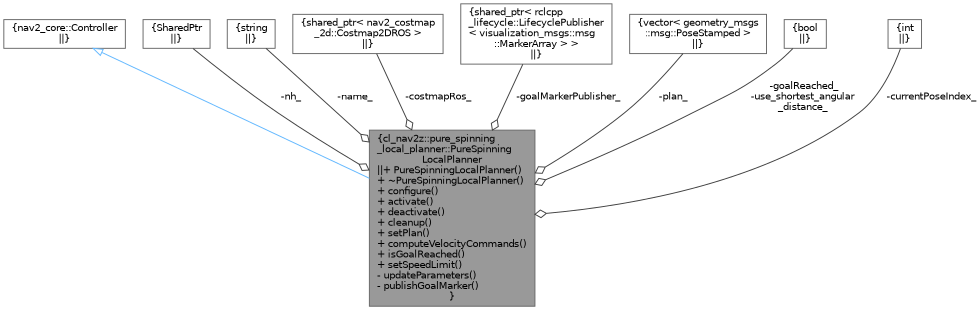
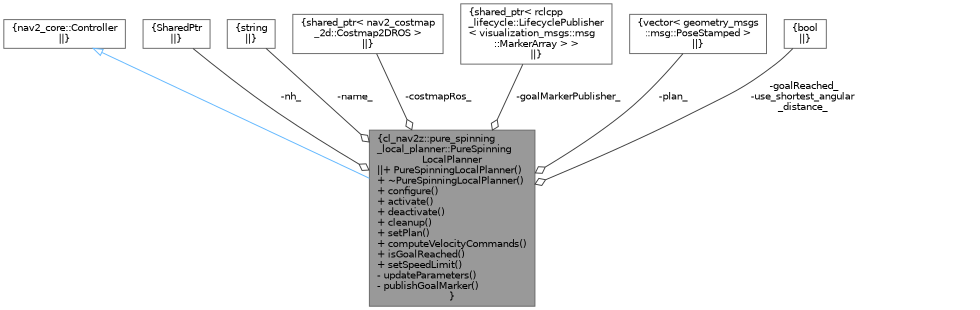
(905, 34) -> none
